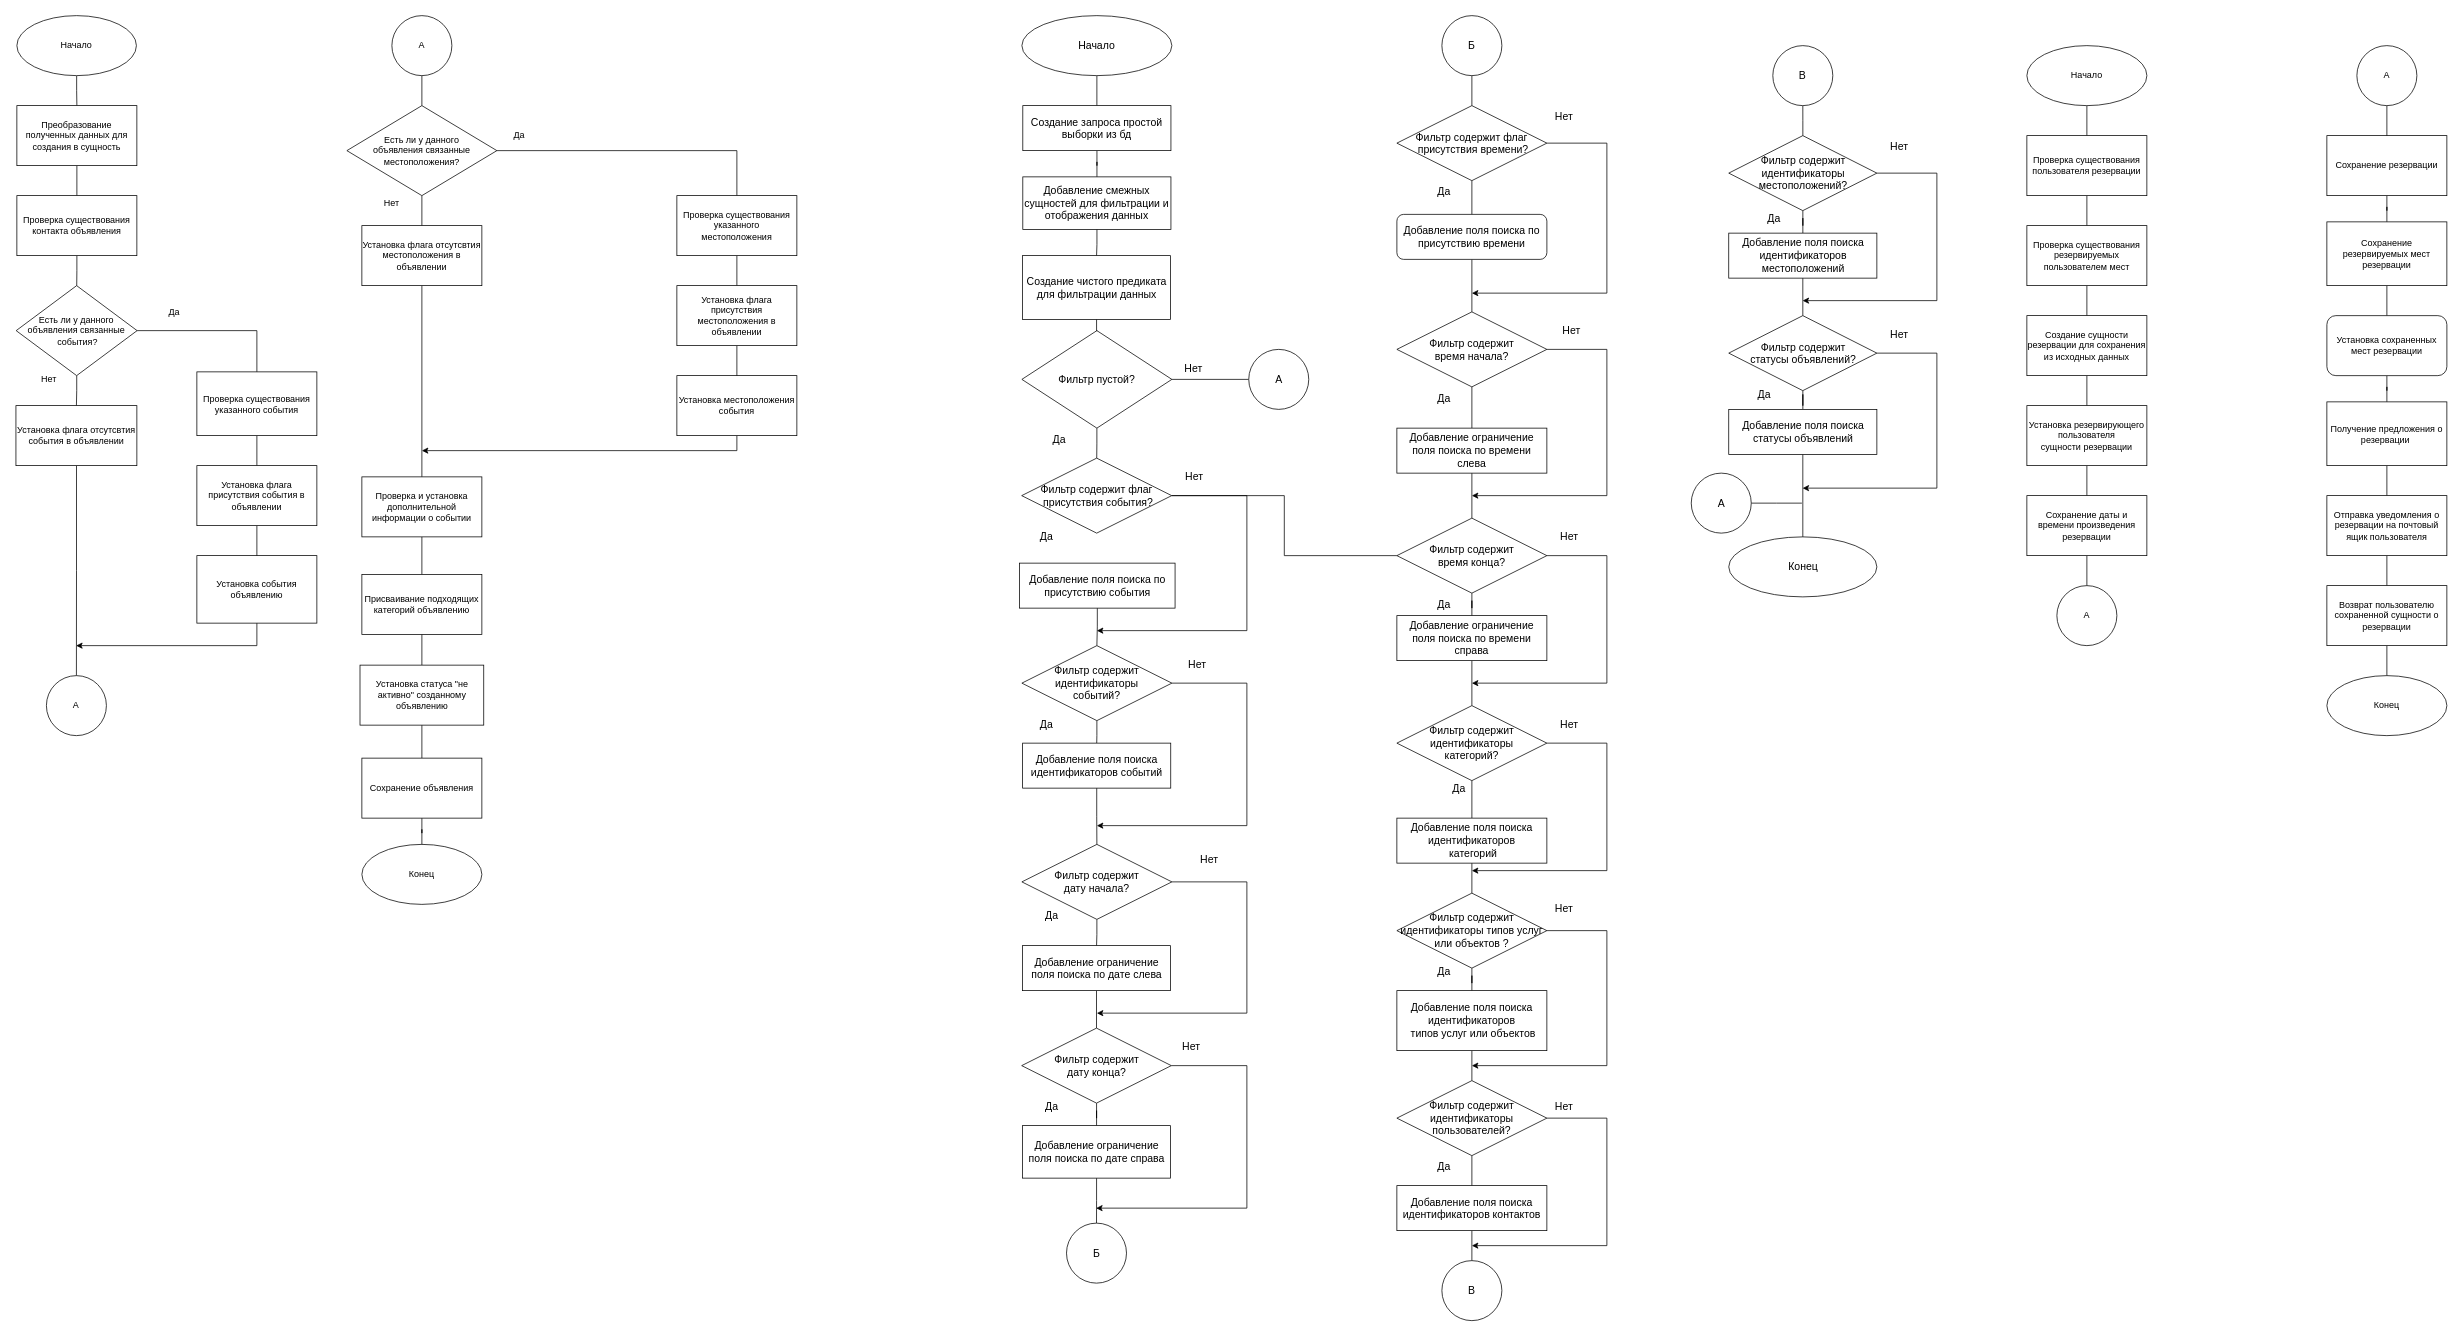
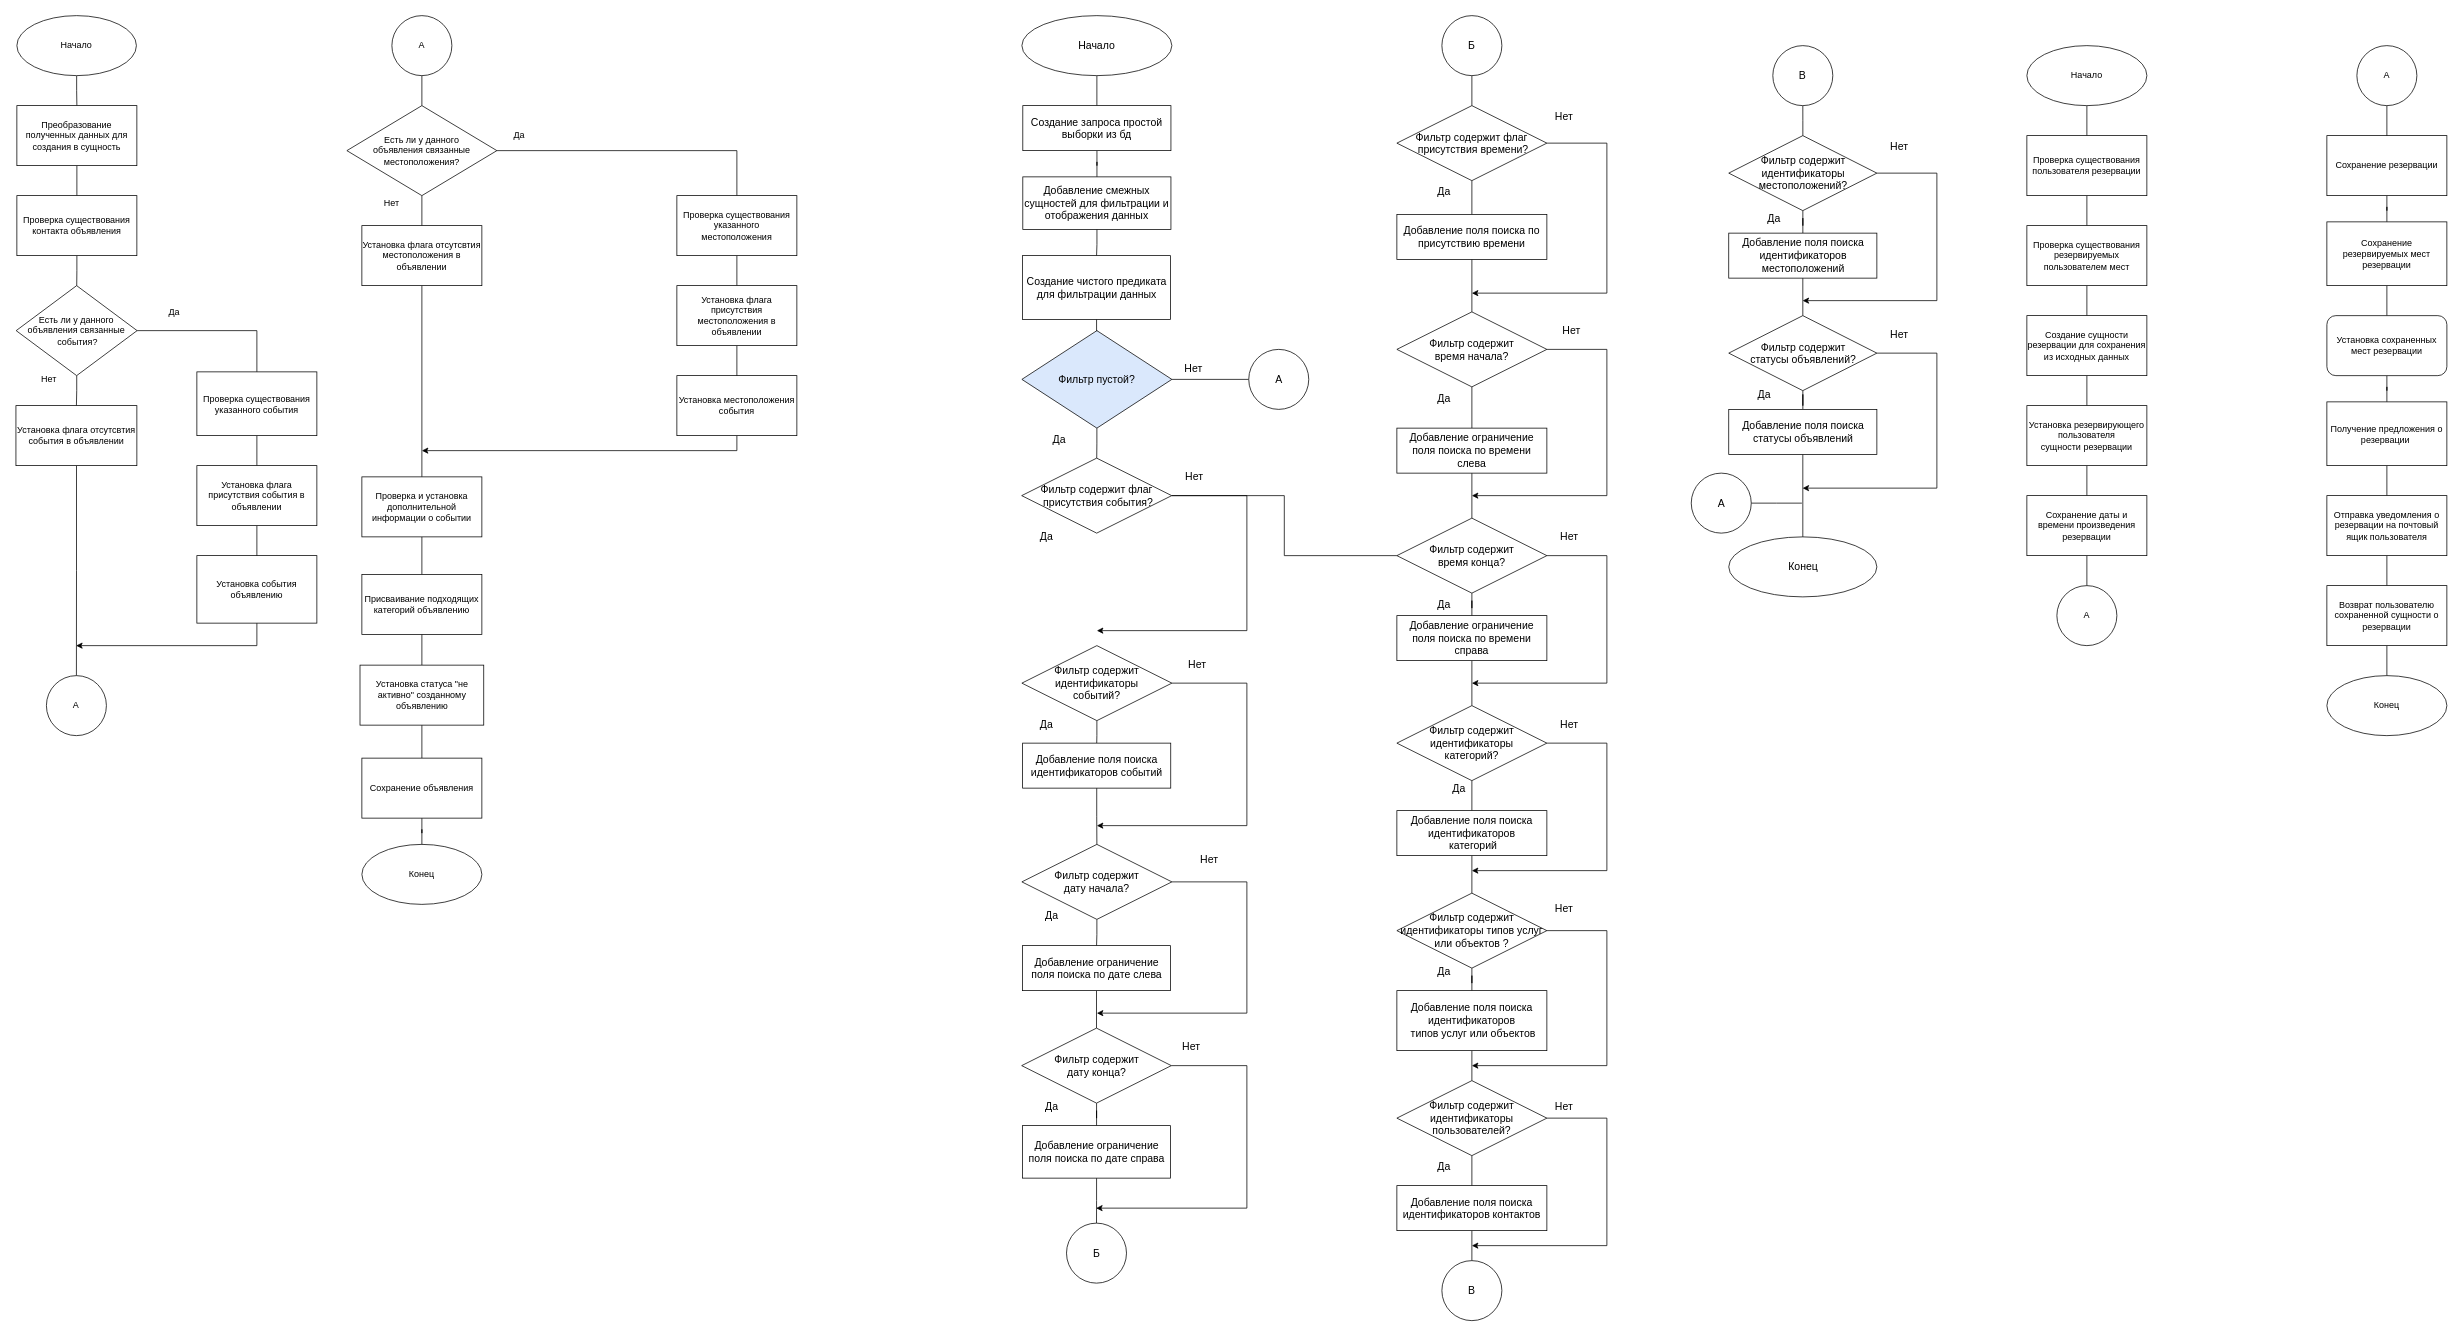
(1472, 237) -> (1472, 237)
(1097, 379) -> (1097, 379)
(1097, 585) -> none
(1097, 627) -> none
(1472, 840) -> (1472, 833)
